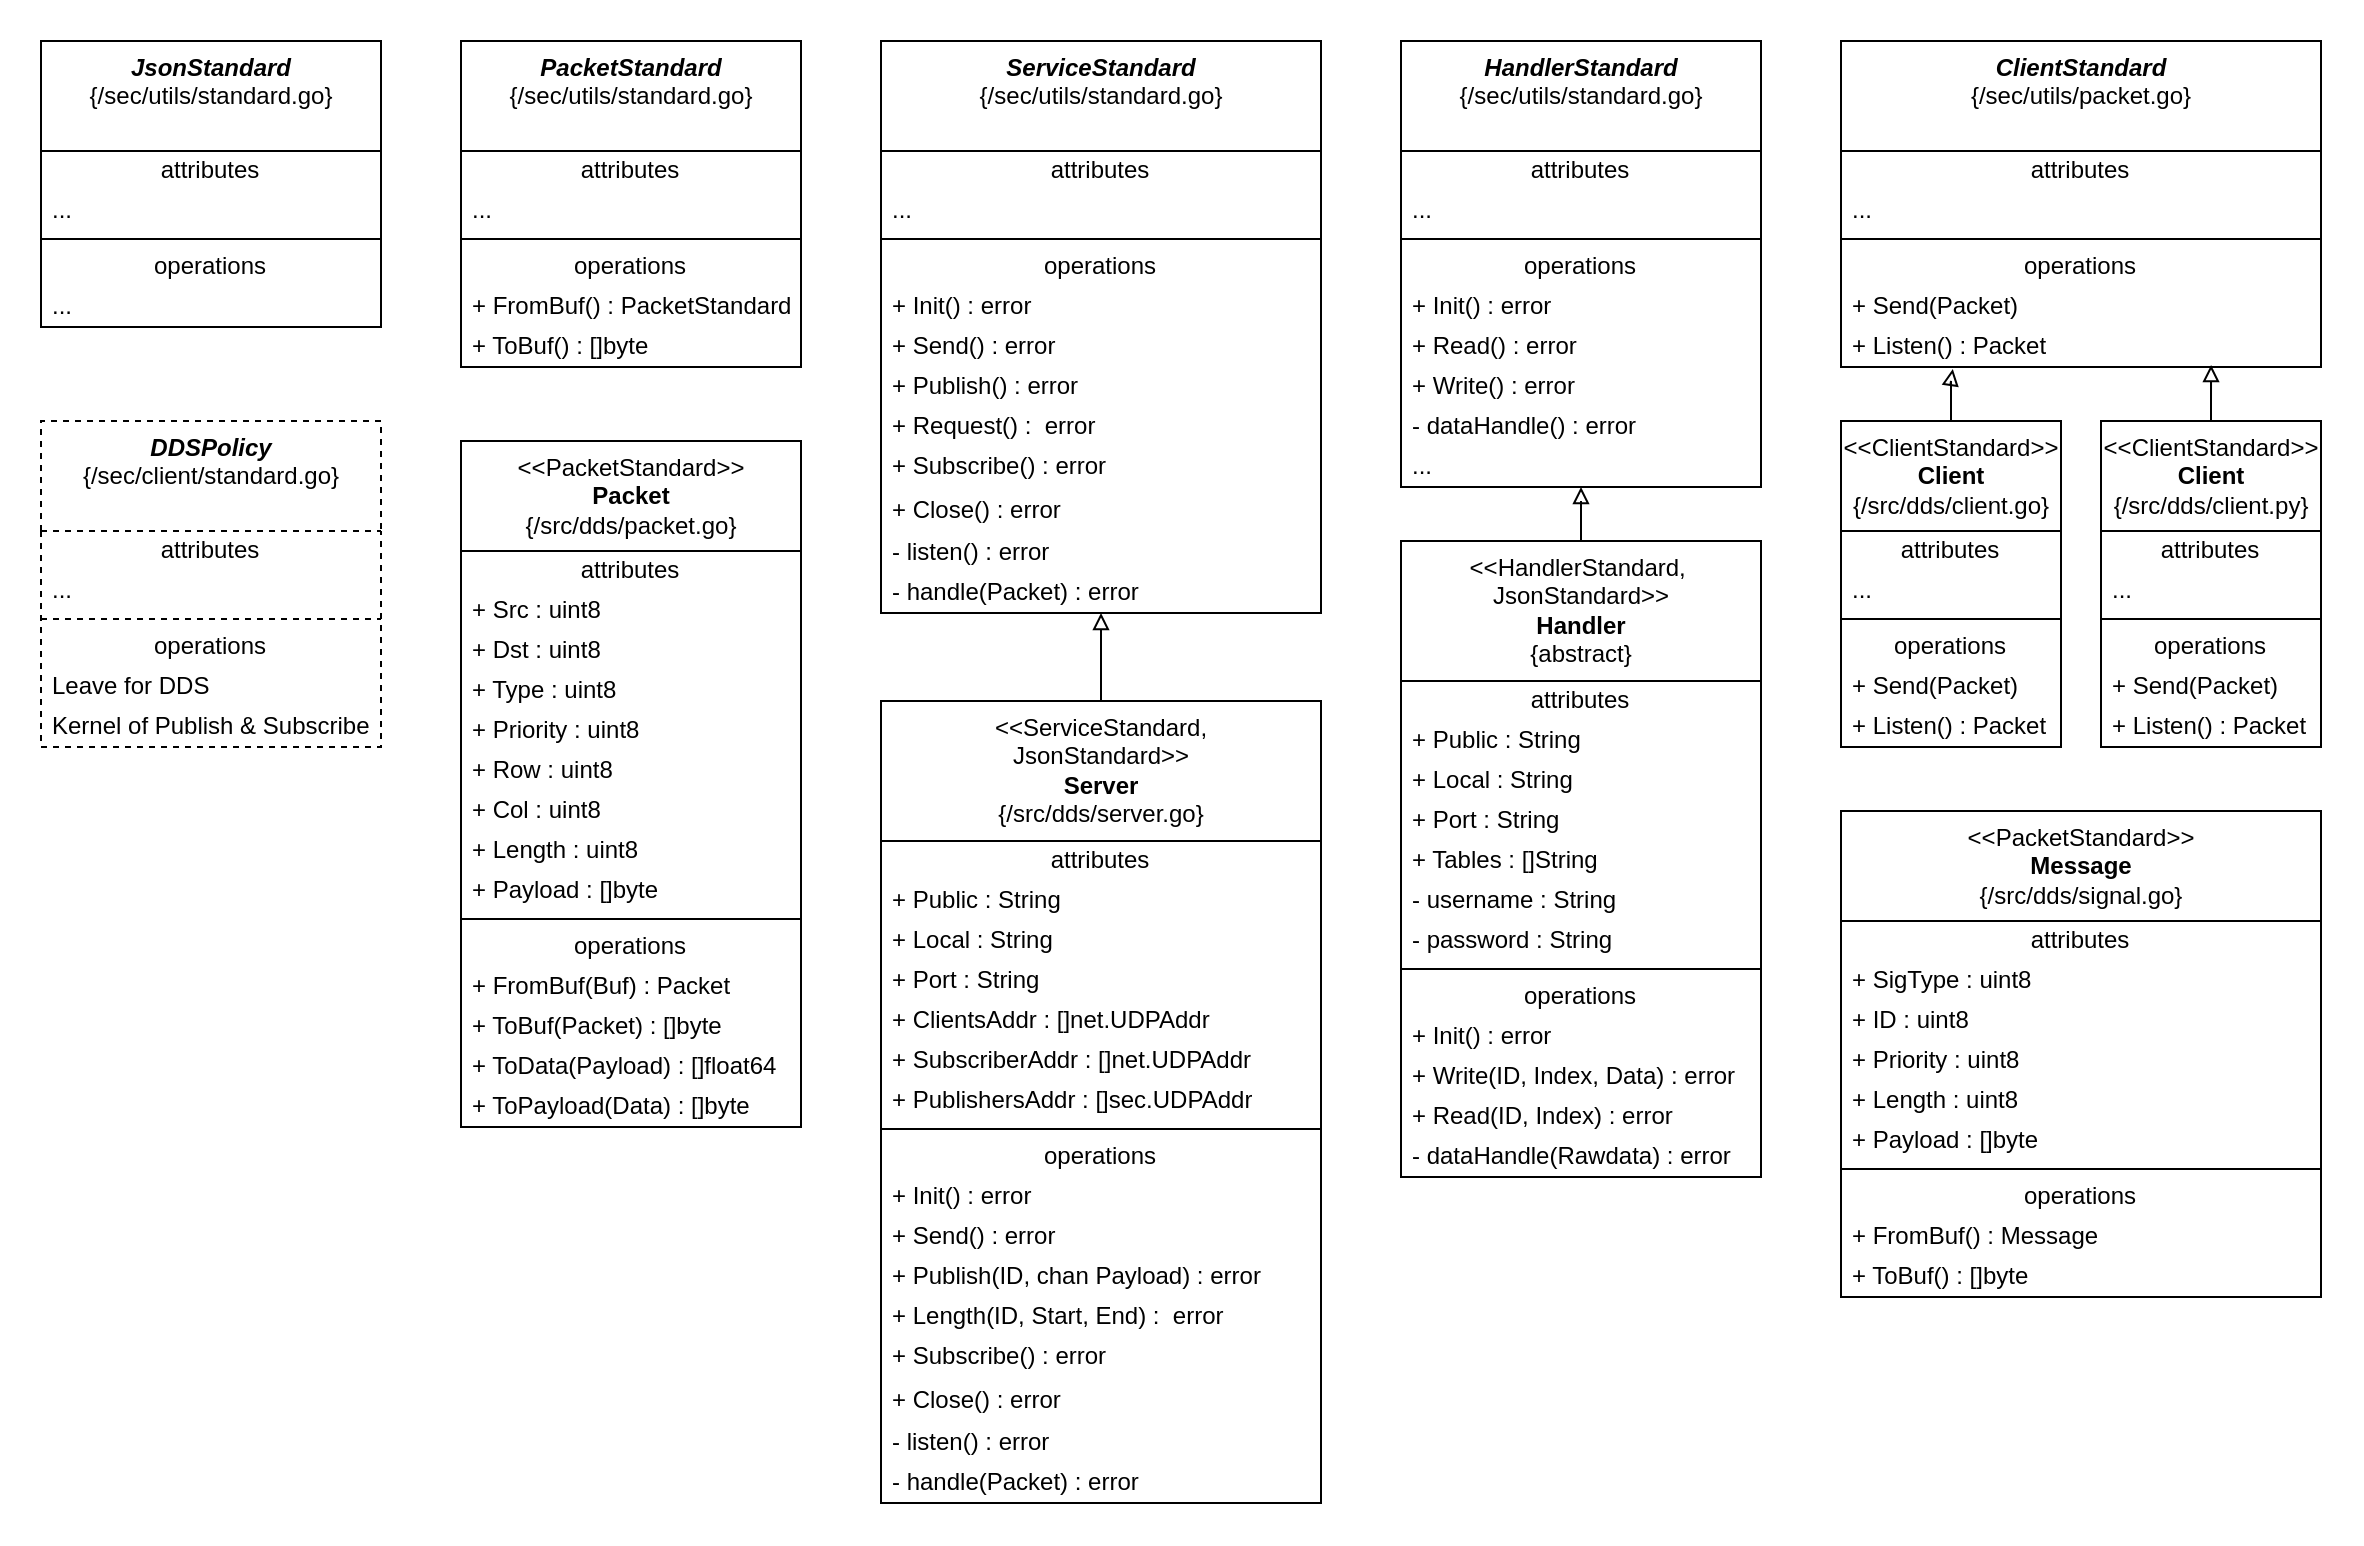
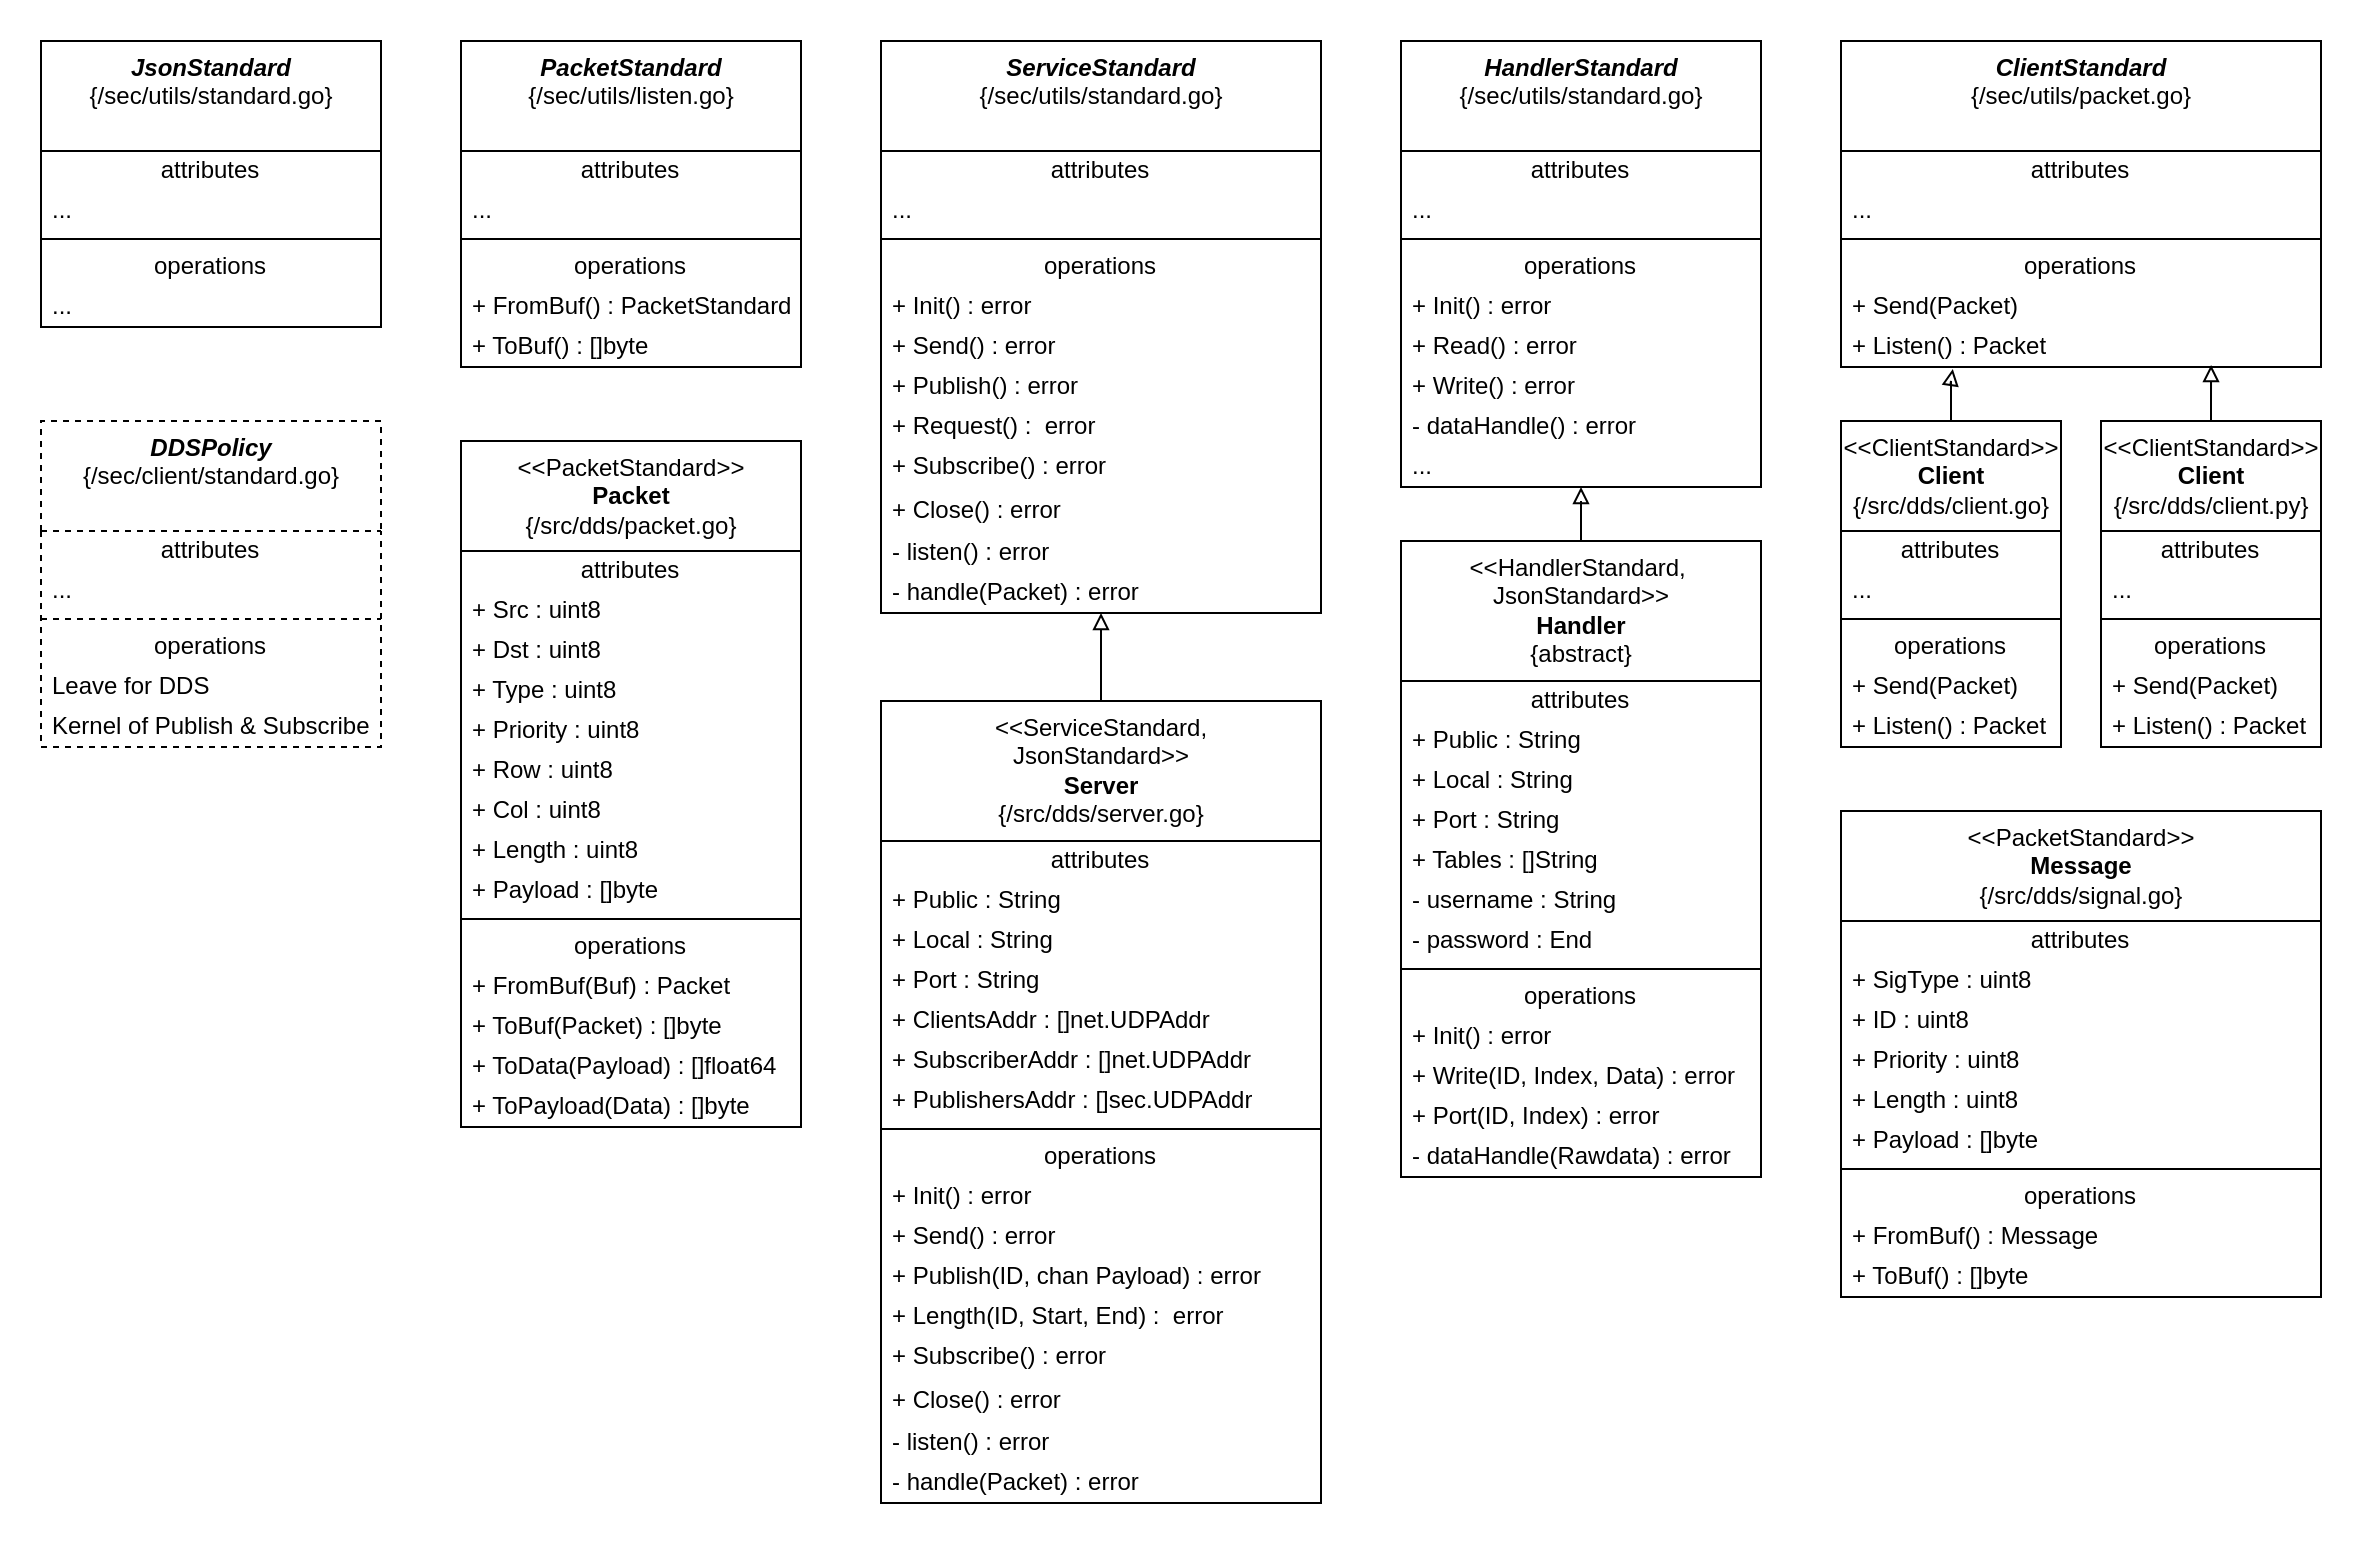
(632, 84) -> (632, 84)
(1525, 941) -> (1508, 941)
(1562, 1117) -> (1562, 1117)
